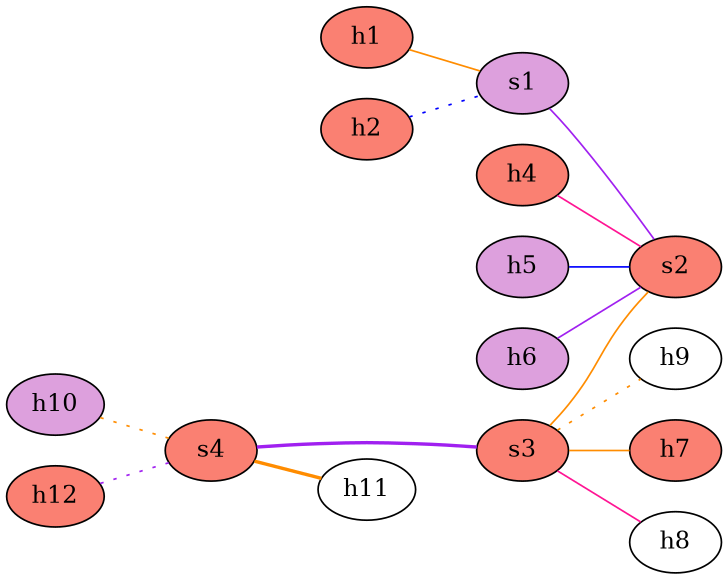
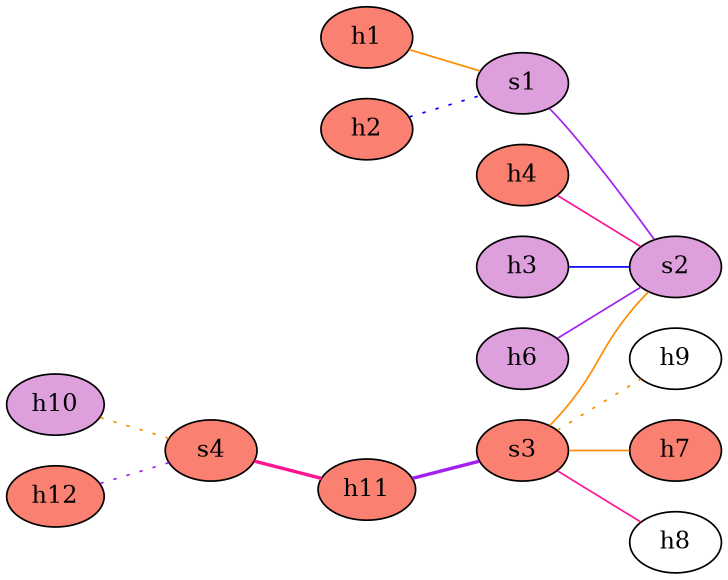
(523, 267) -> (523, 267)
(676, 267) -> (676, 267)
(367, 443) -> (446, 470)
(288, 470) -> (288, 470)
(367, 490) -> (367, 490)
